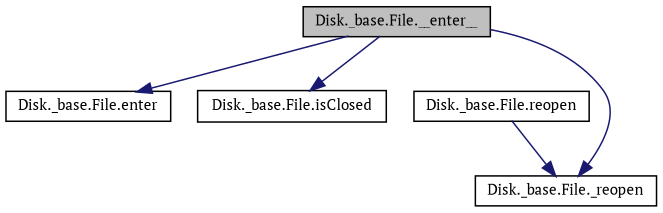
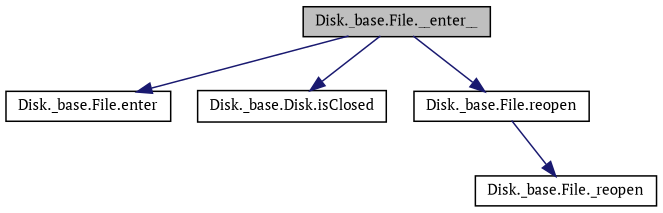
(586, 72) -> (443, 59)
(292, 106) -> (292, 106)
